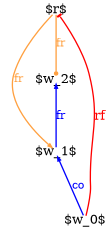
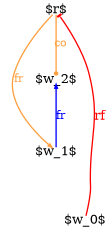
(61, 44) -> (61, 44)
(71, 188) -> none
